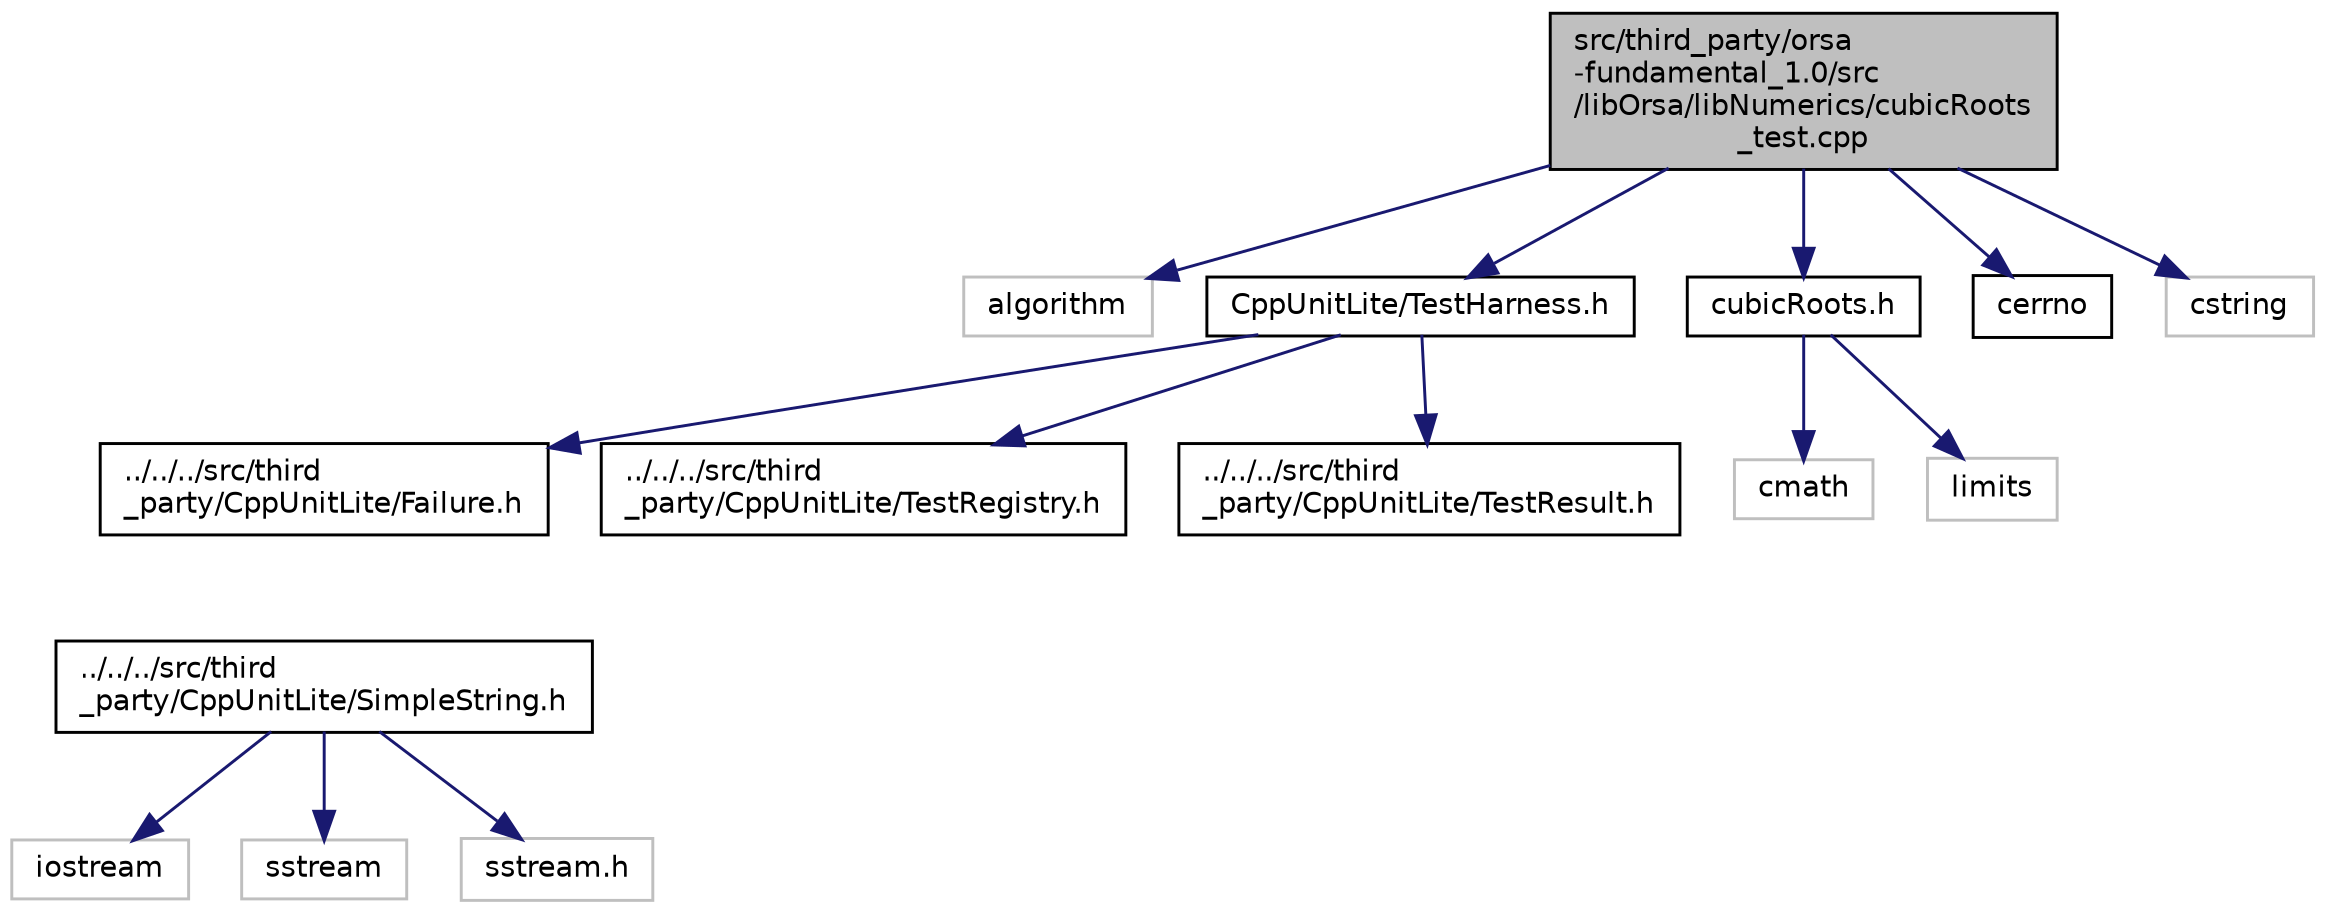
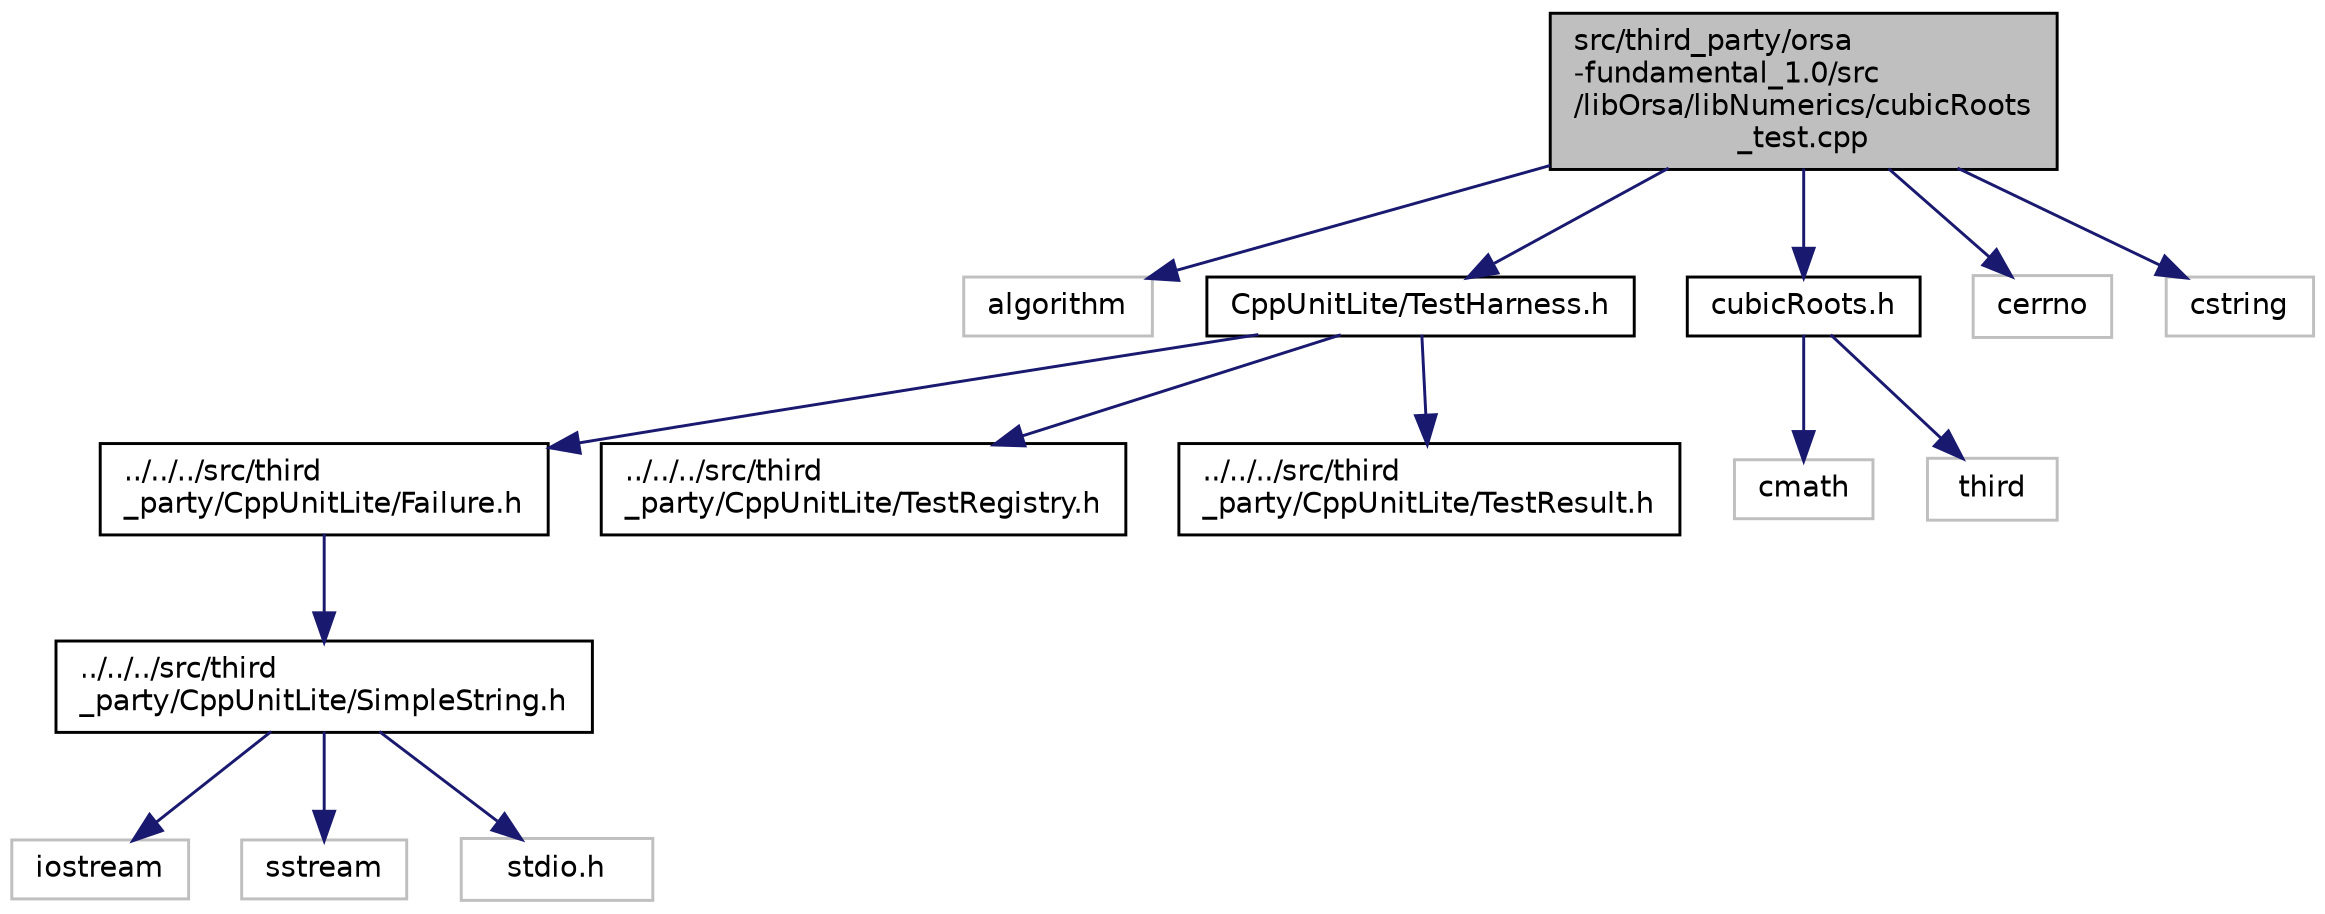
(2042, 307) -> (2042, 307)
(1992, 489) -> (1992, 489)
none -> (324, 573)
(557, 869) -> (557, 869)
